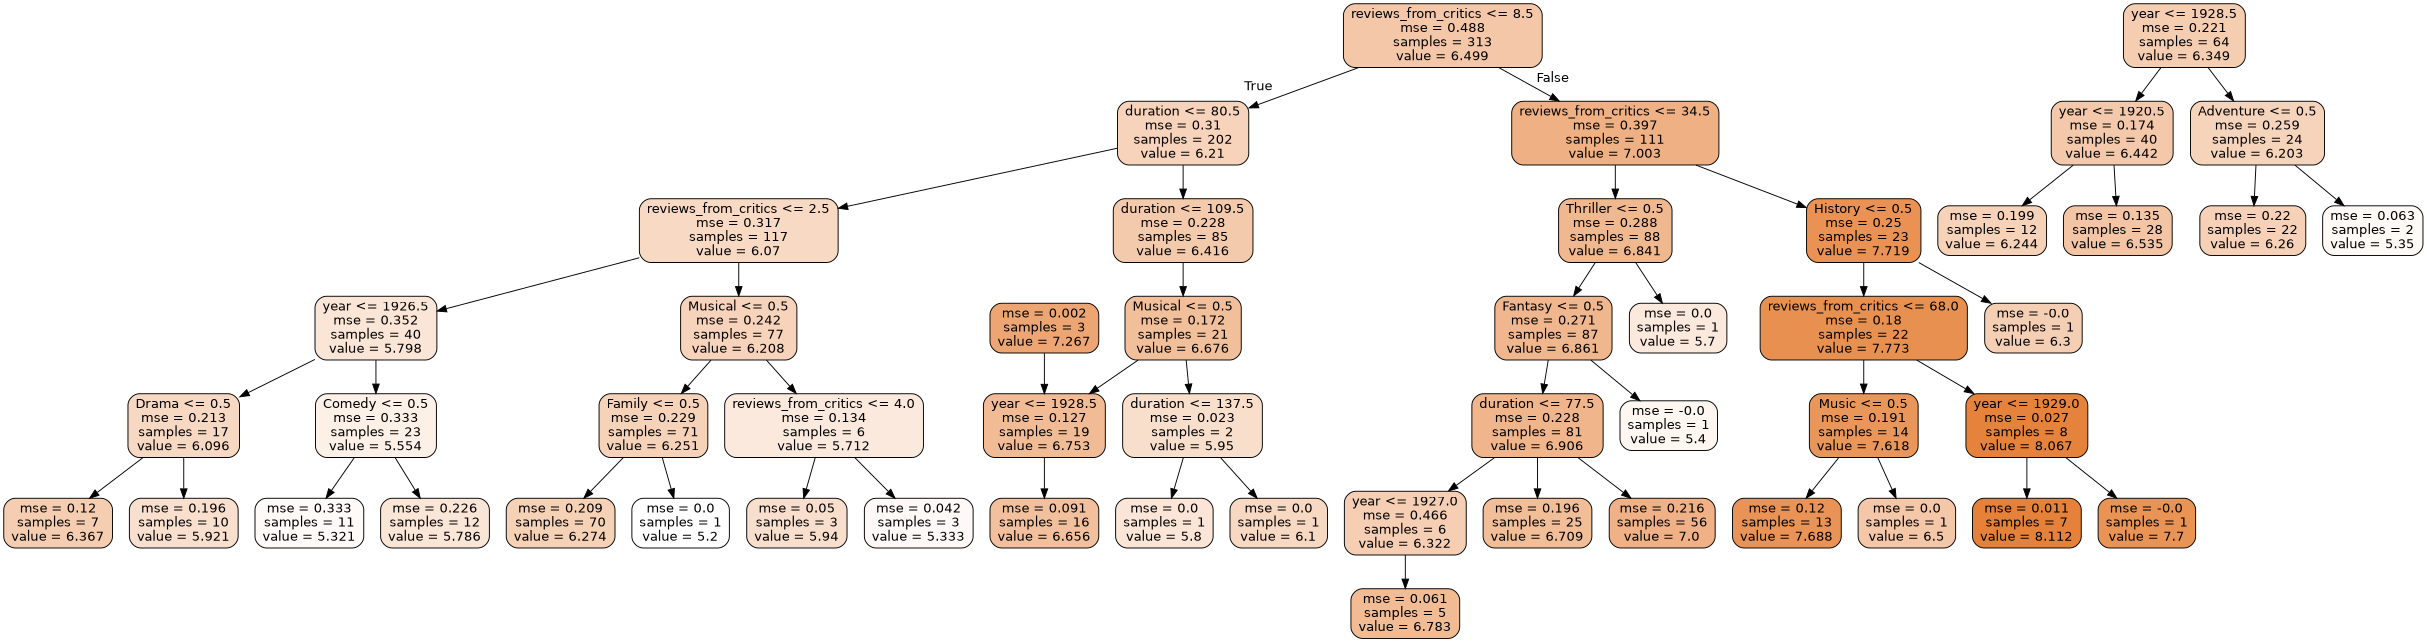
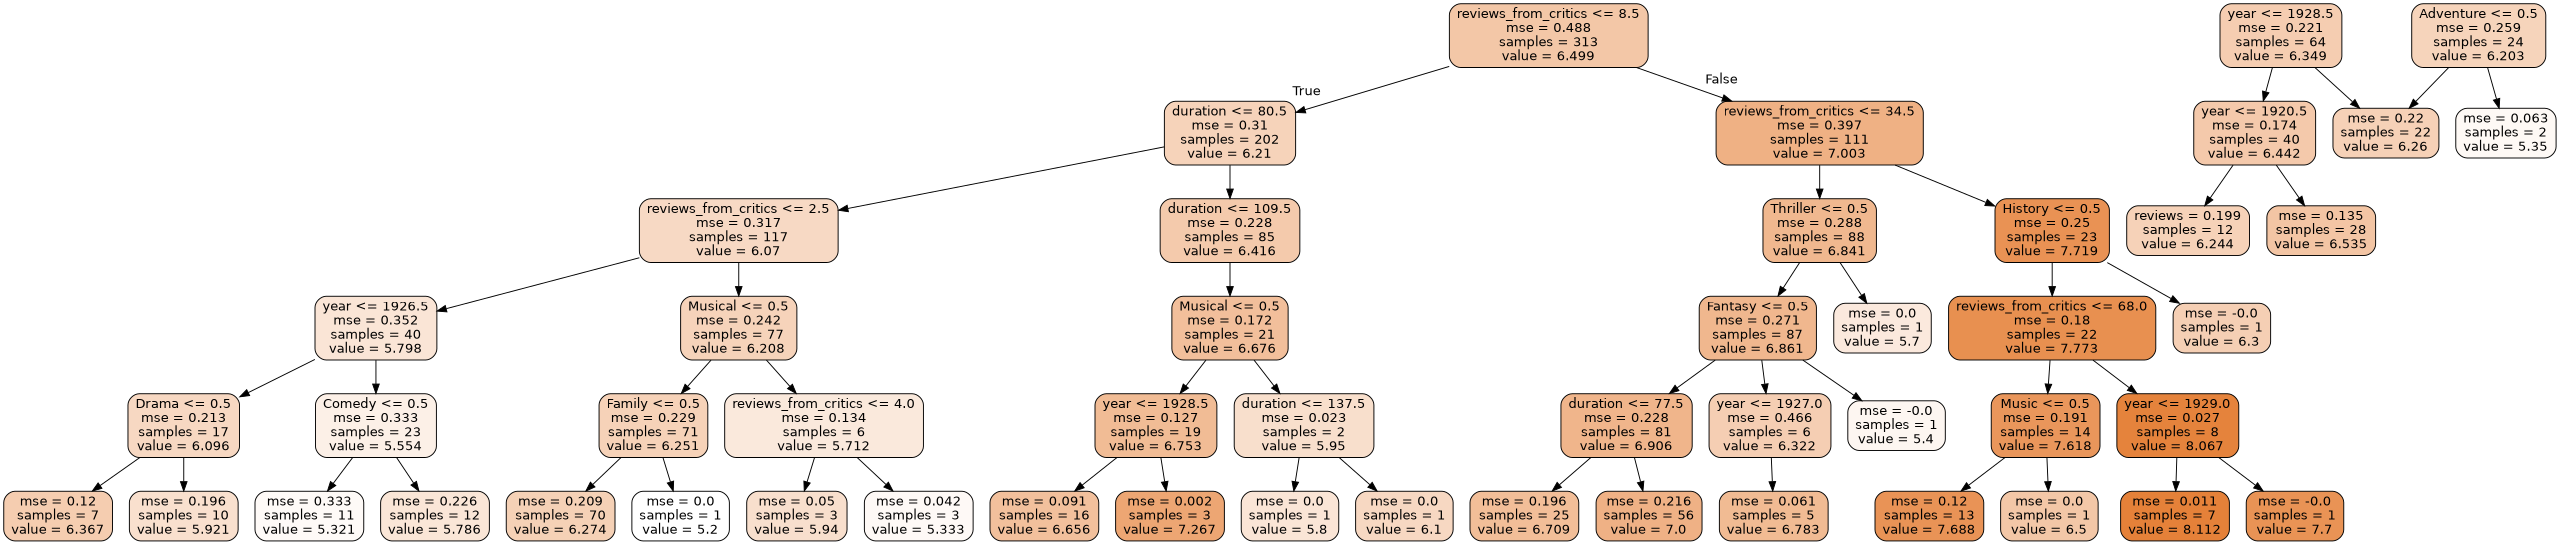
(2218, 80) -> (2334, 85)
(1992, 231) -> (2188, 231)
(1044, 369) -> (1163, 470)
(1475, 471) -> (1763, 372)
